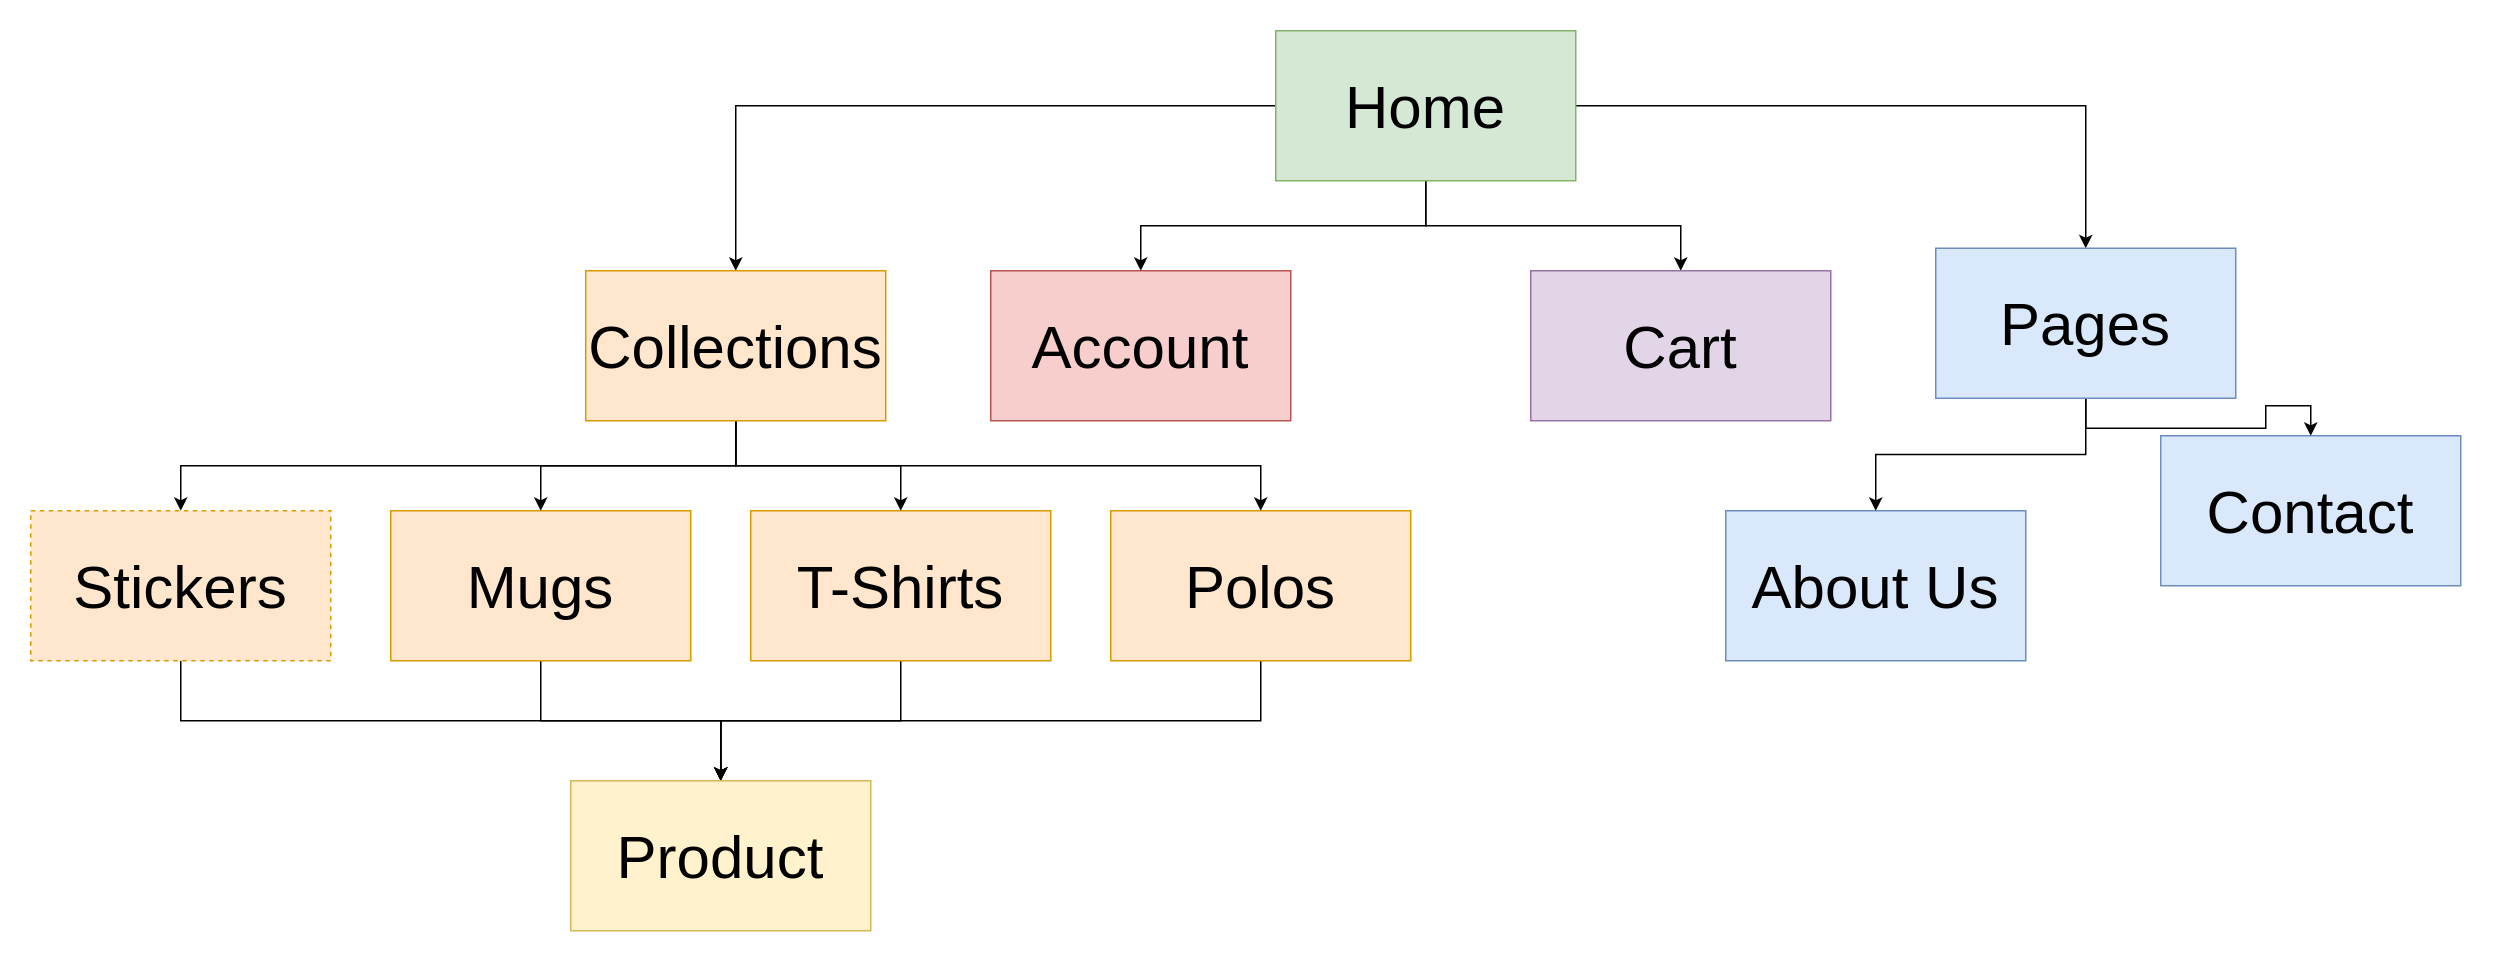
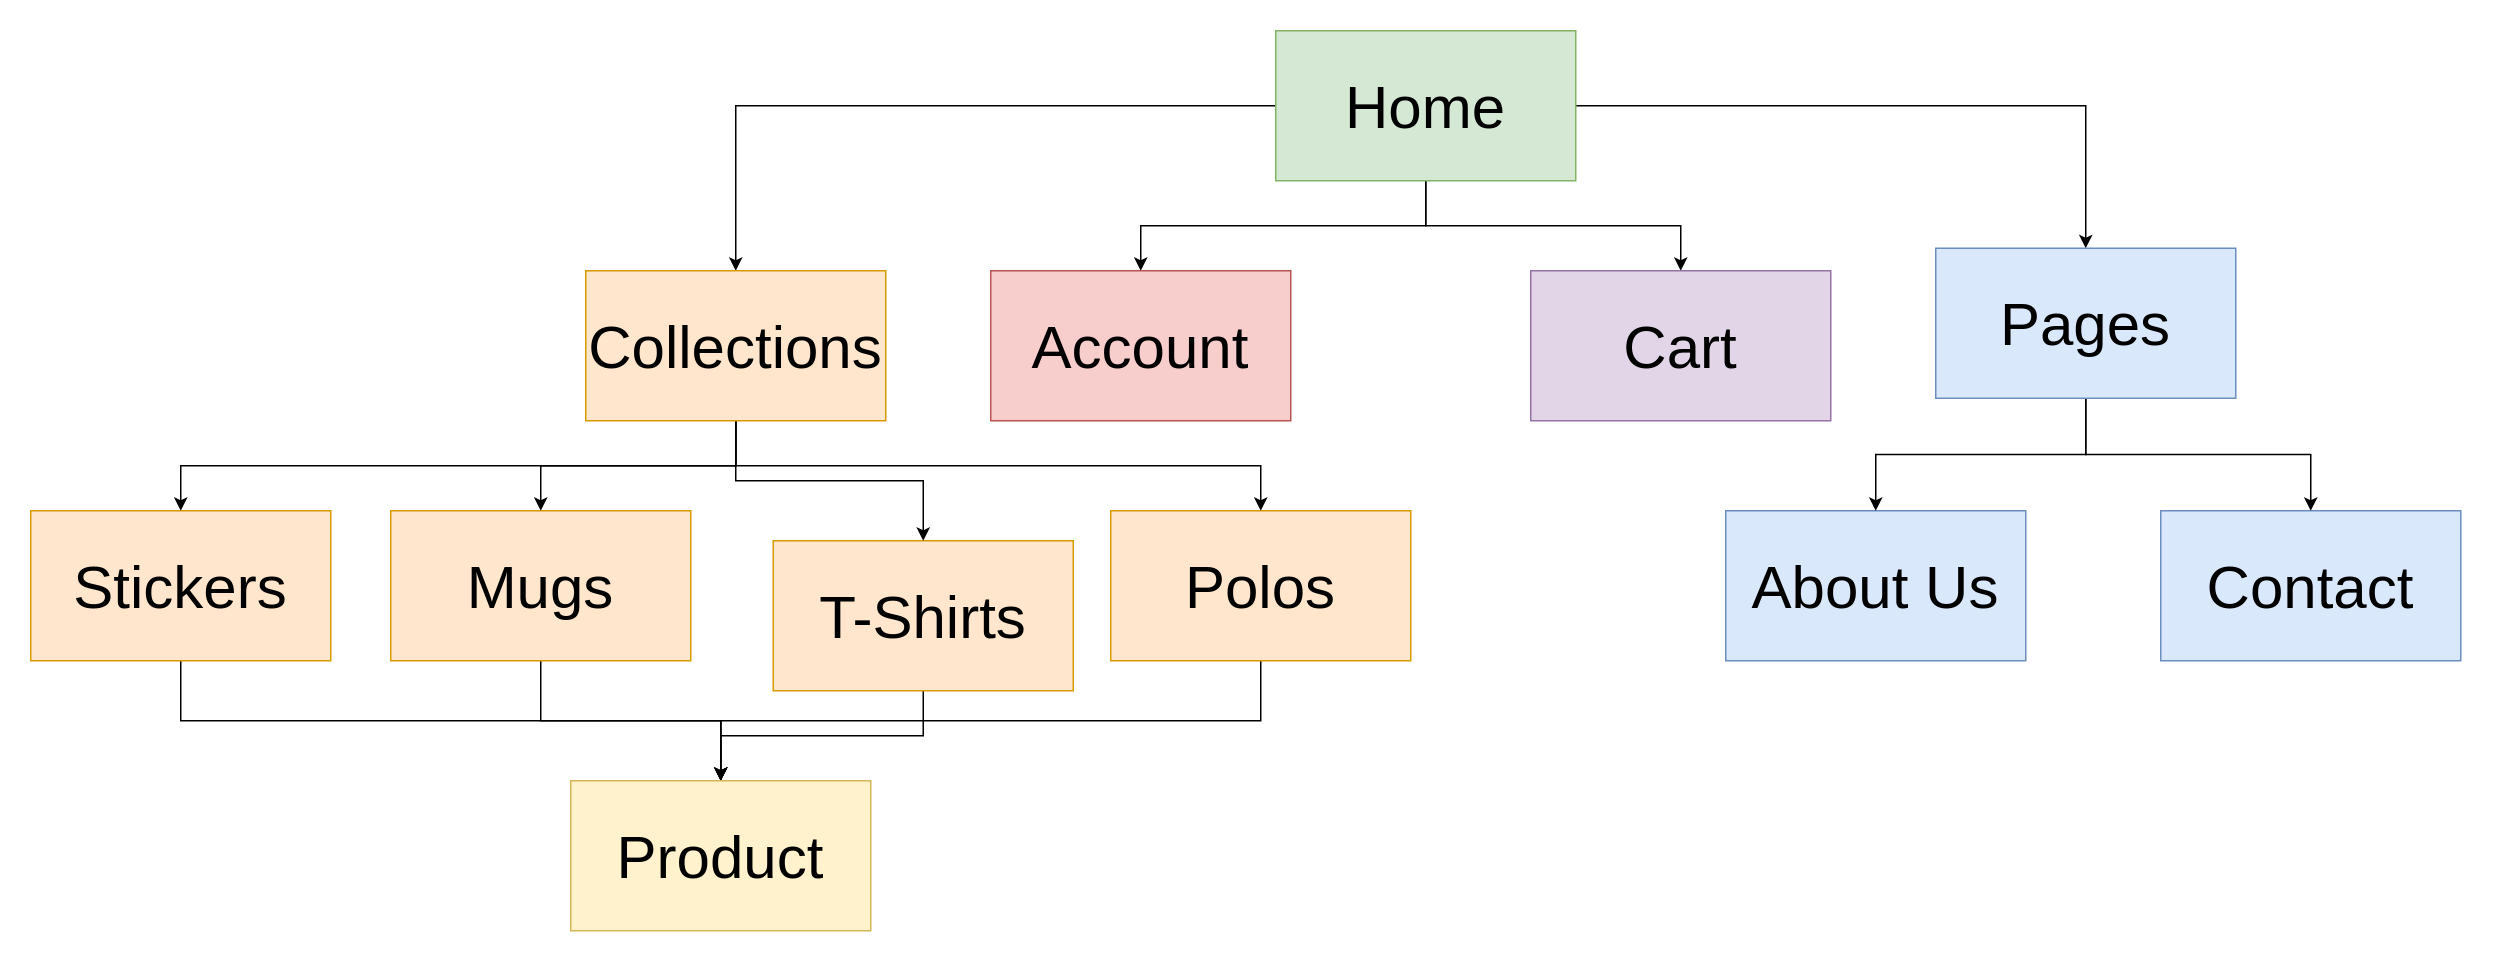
(2311, 511) -> (2311, 586)
(181, 586) -> (181, 586)
(901, 586) -> (923, 616)
